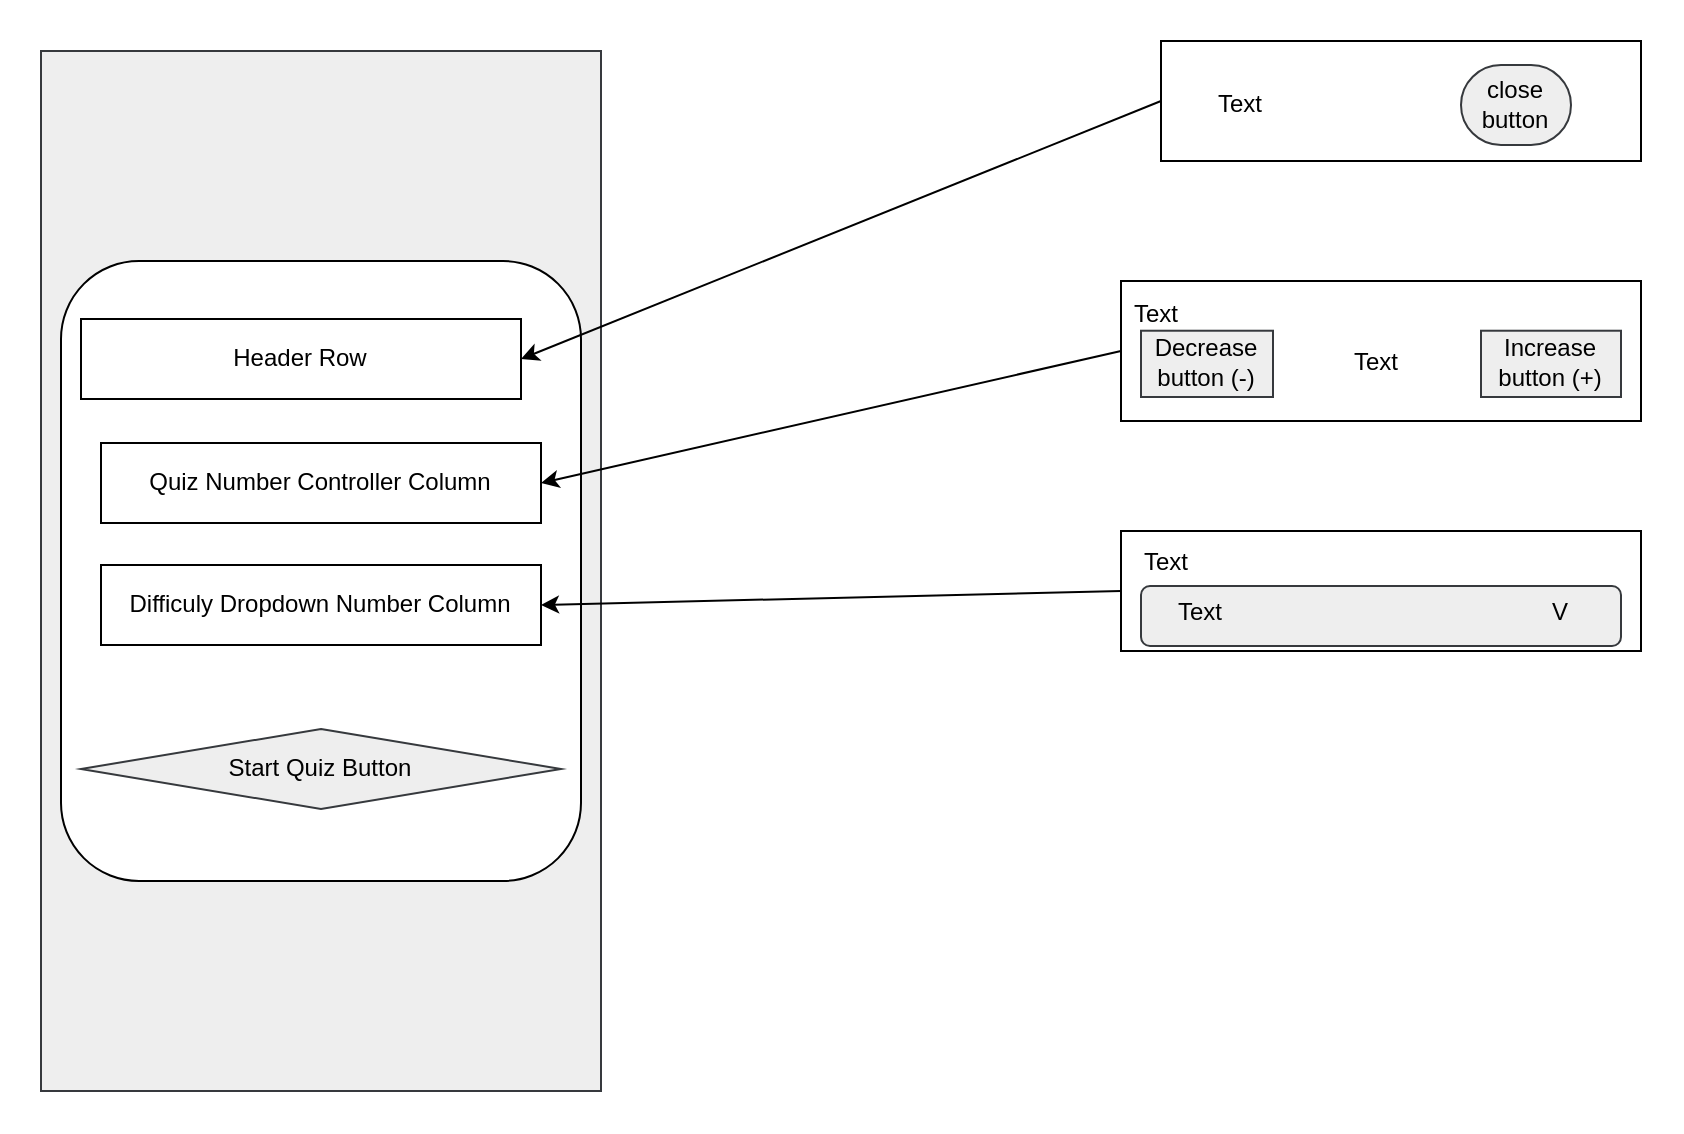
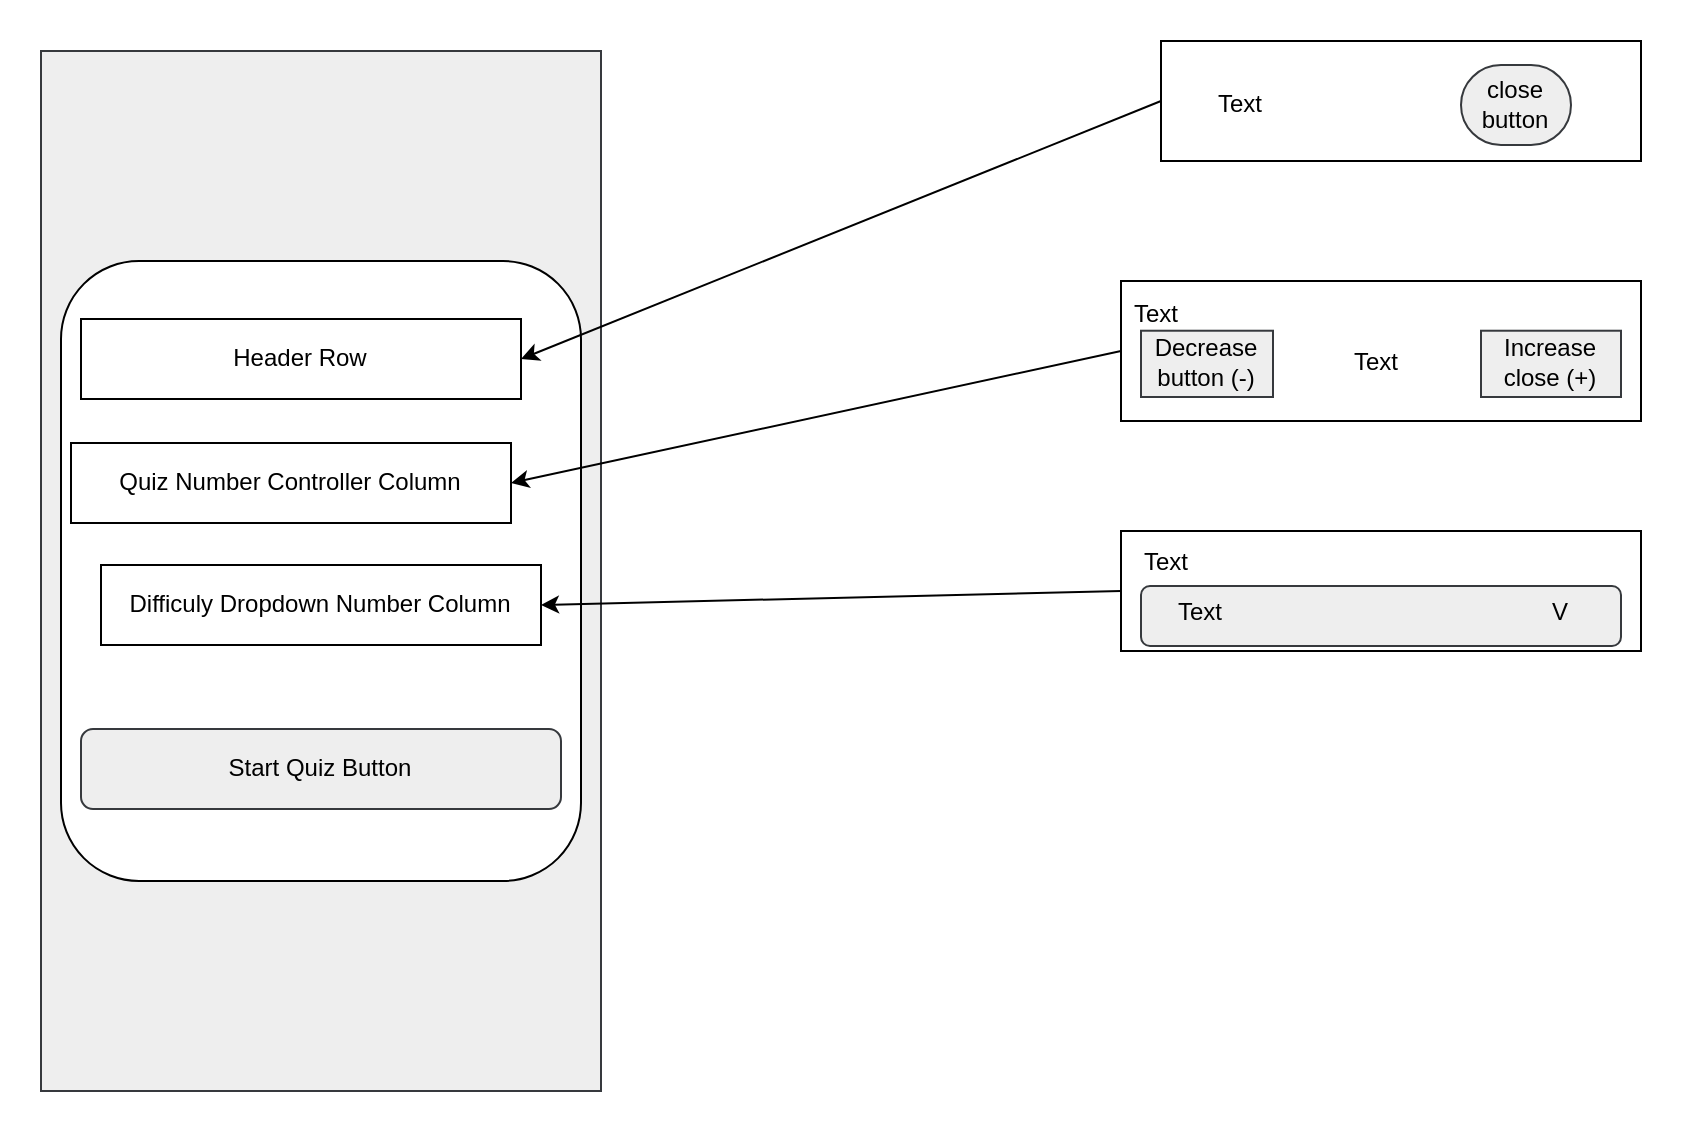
(1551, 363) -> (1551, 363)
(321, 483) -> (291, 483)
(321, 769) -> (321, 769)
